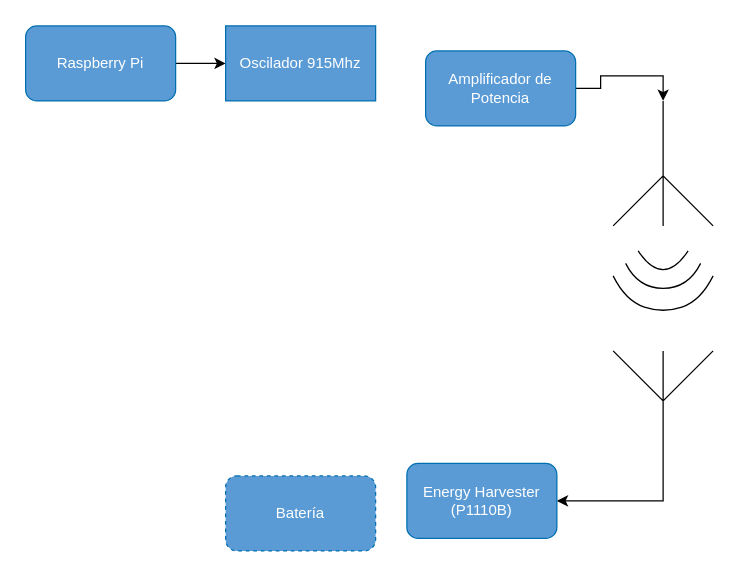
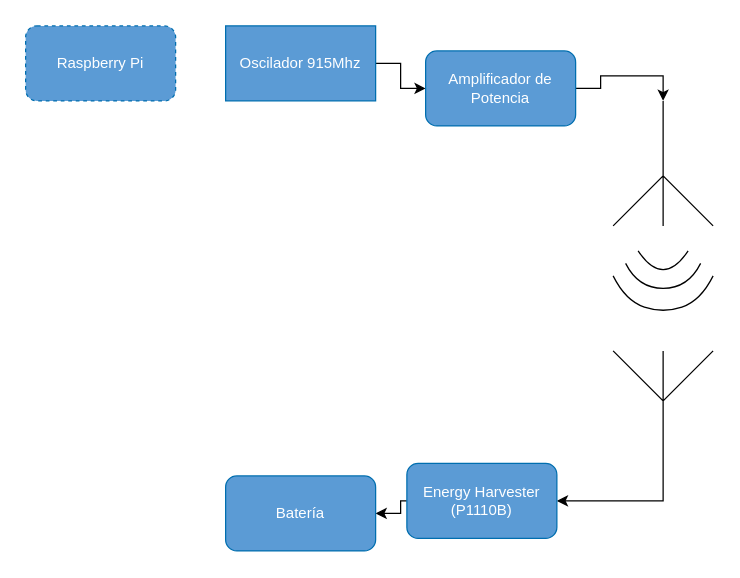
(101, 63) -> (101, 63)
(197, 63) -> none
none -> (401, 71)
(301, 513) -> (301, 513)
none -> (401, 513)
